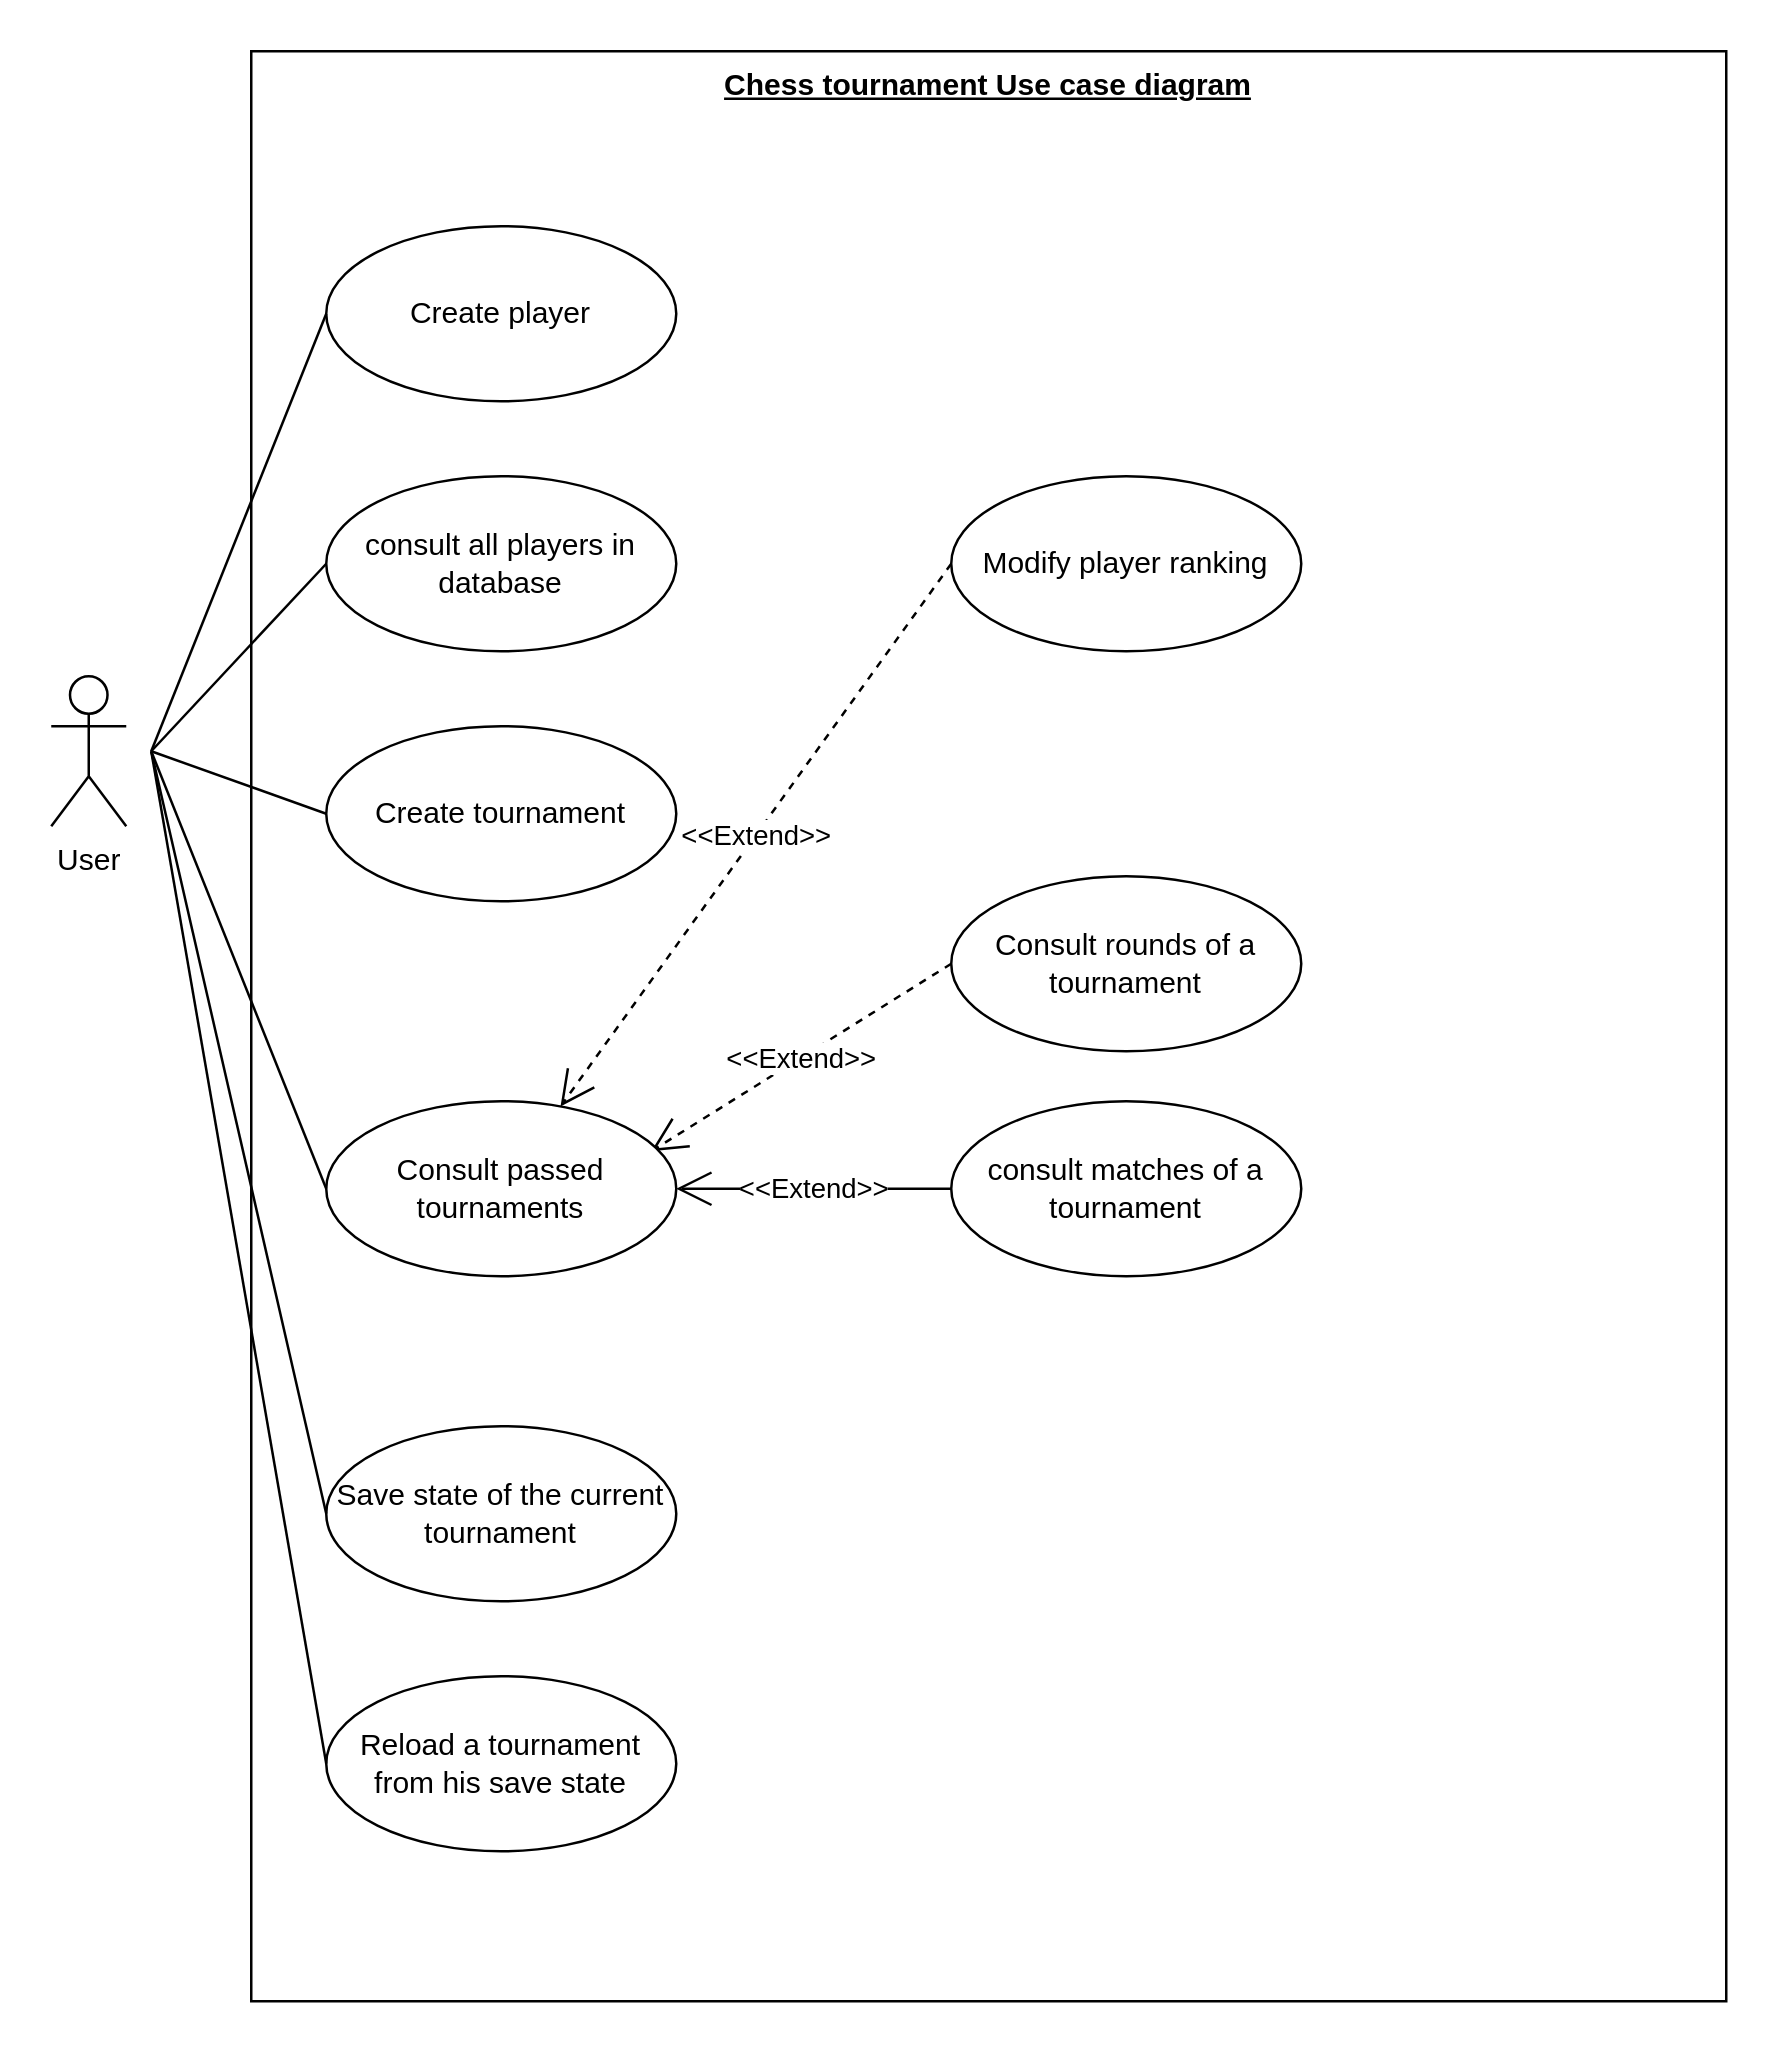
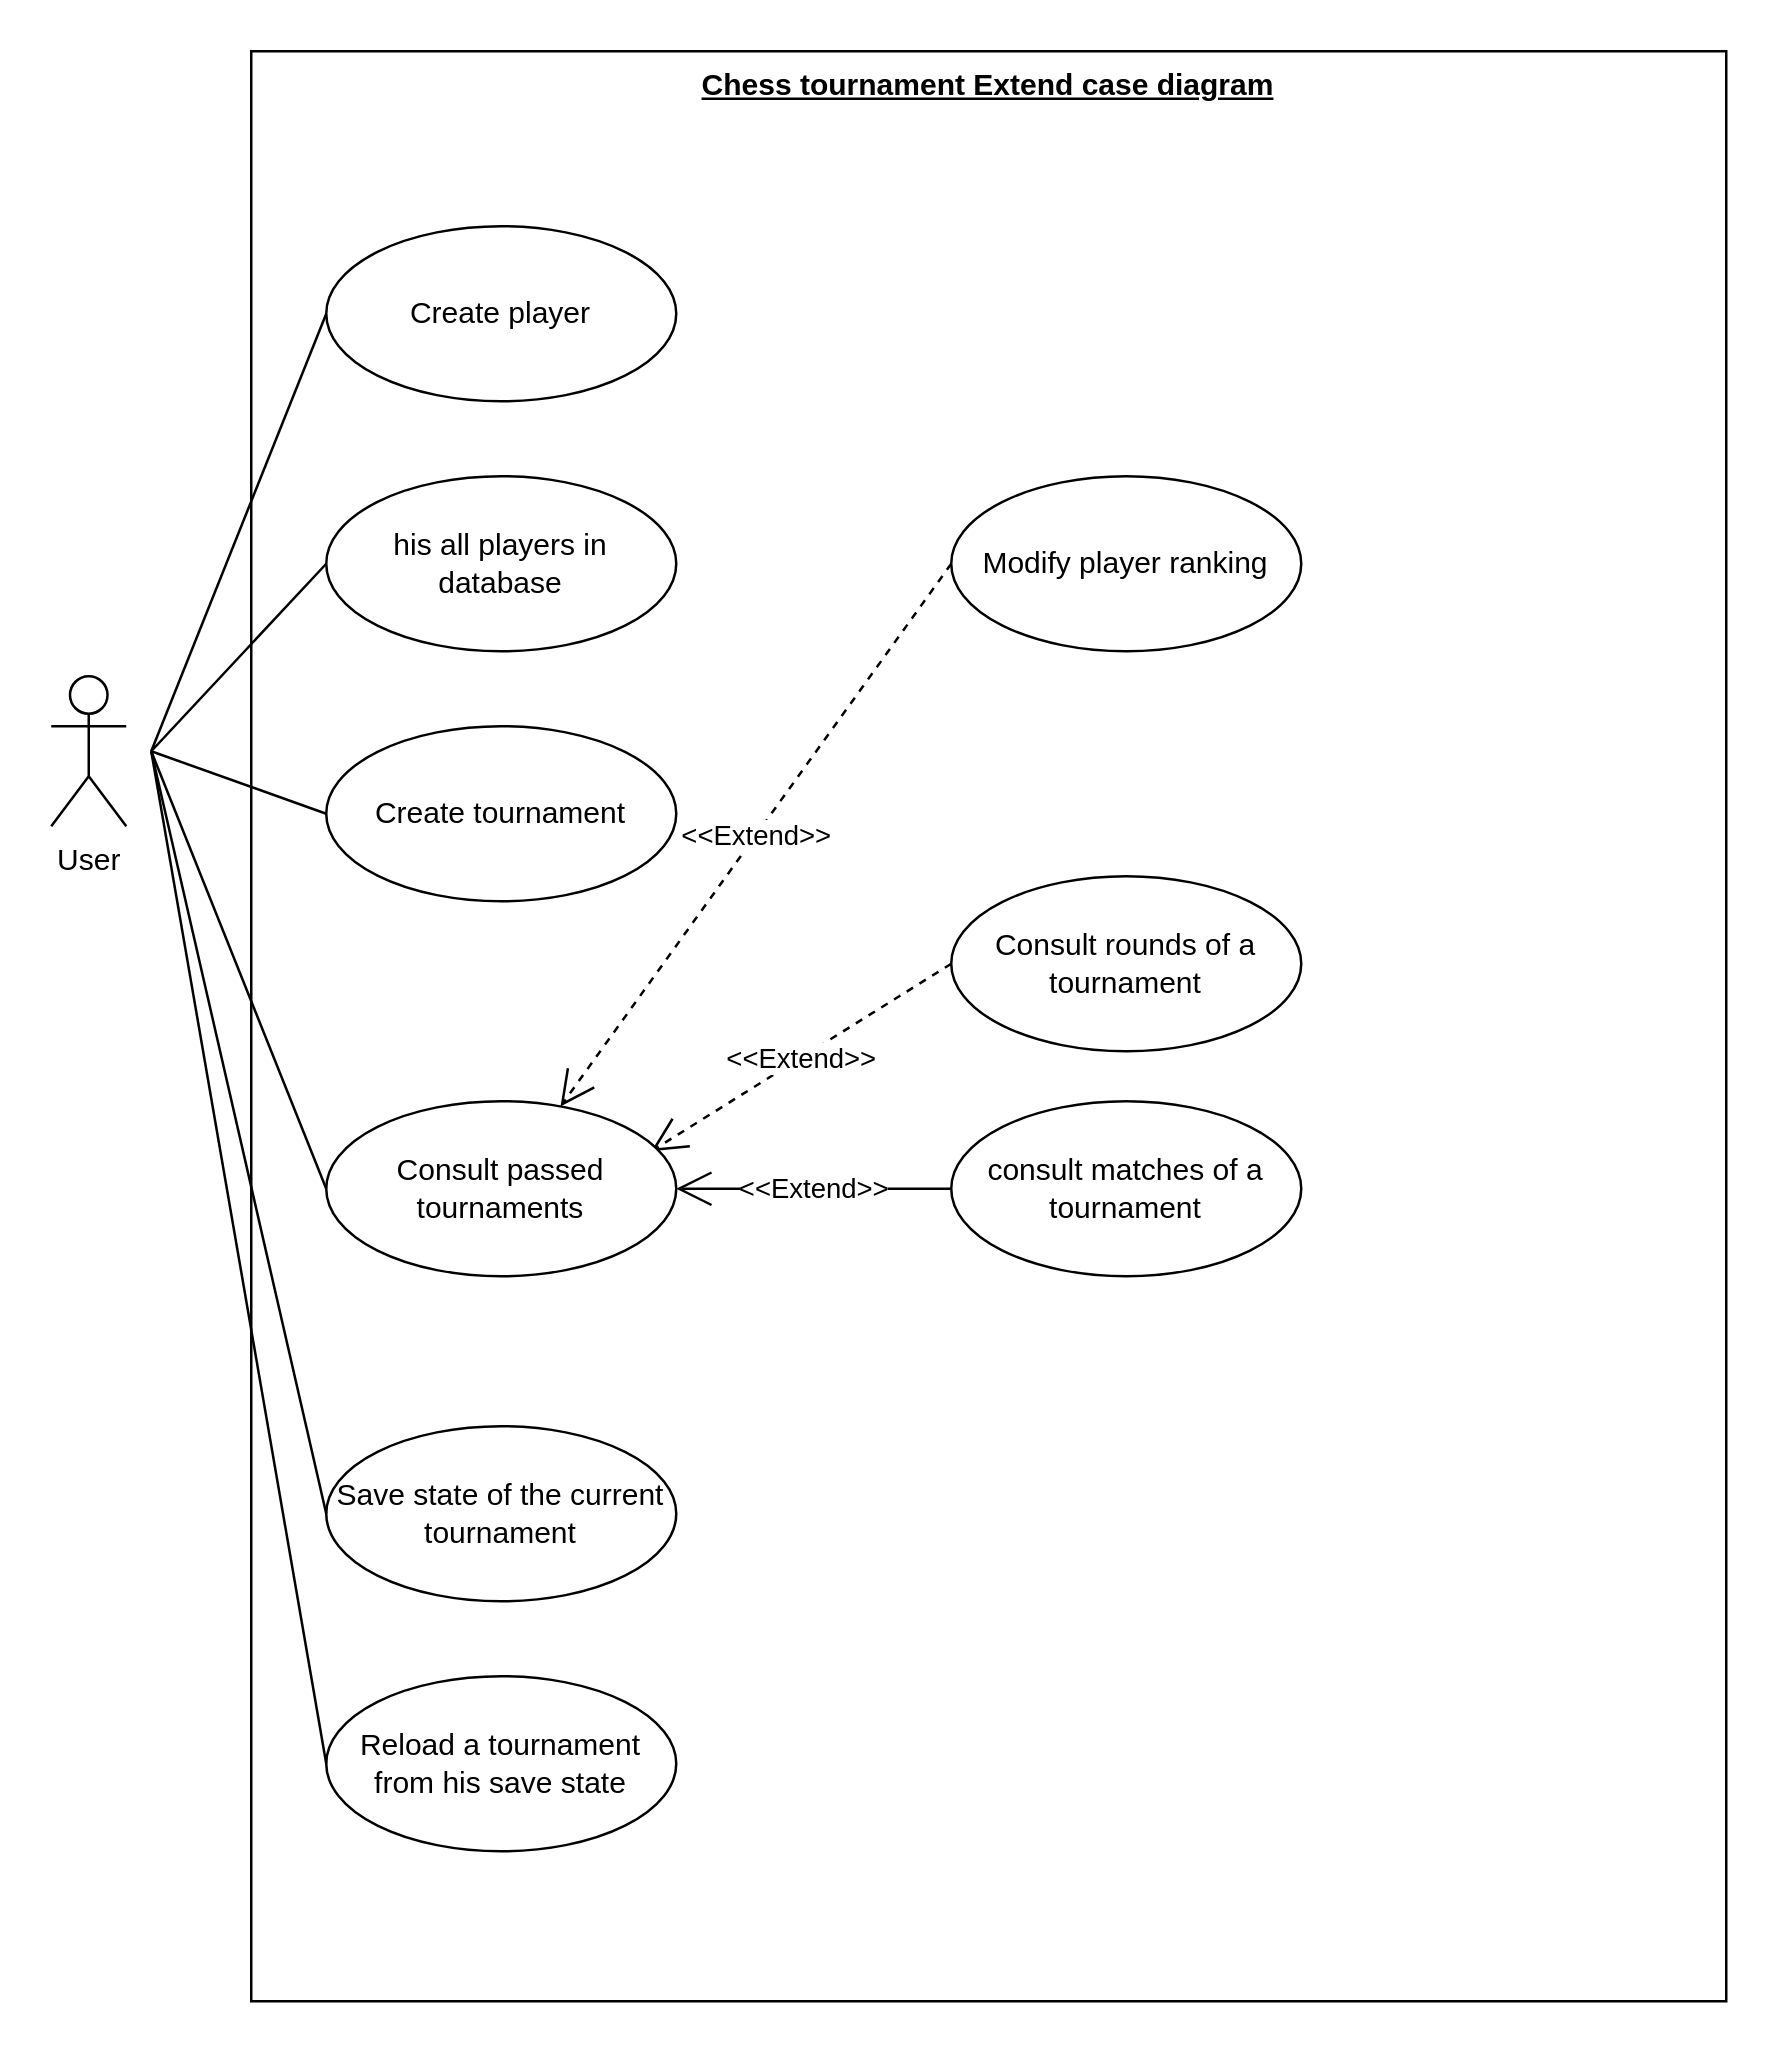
(989, 87) -> (989, 87)
(501, 564) -> (501, 564)
